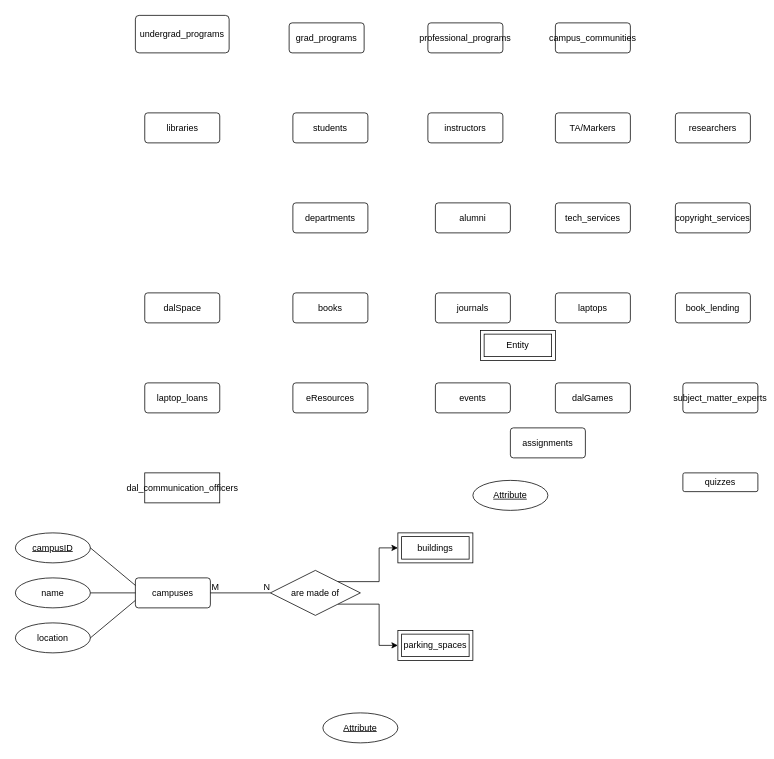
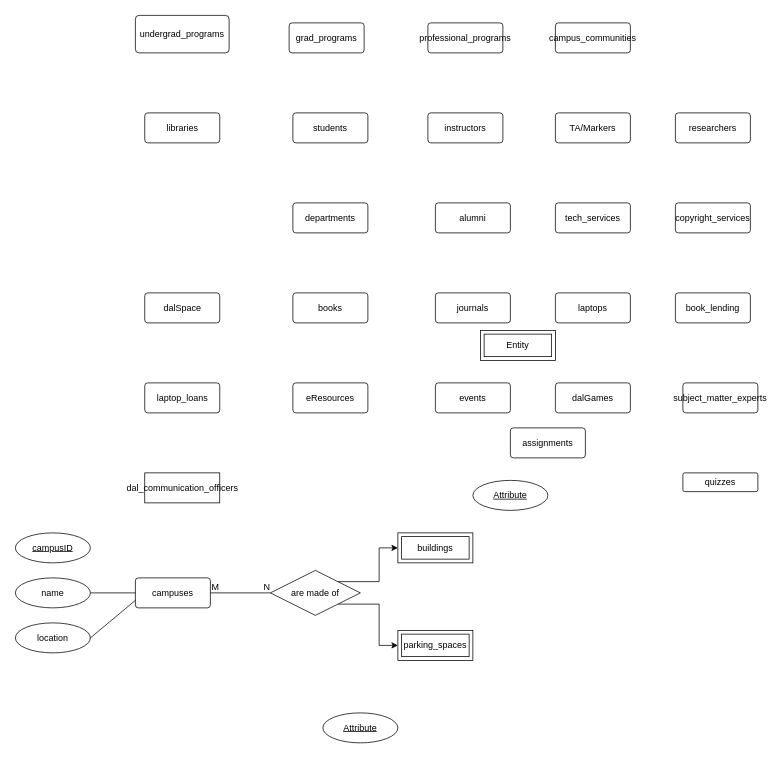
(113, 567) -> none
